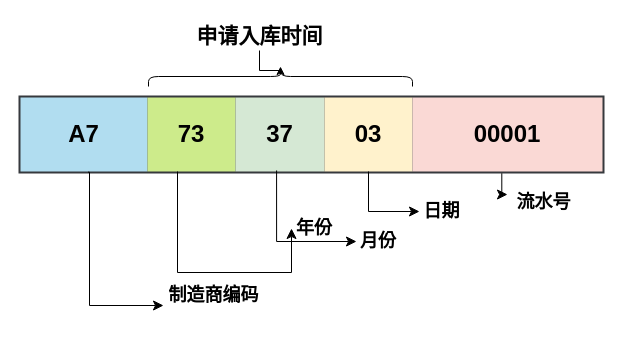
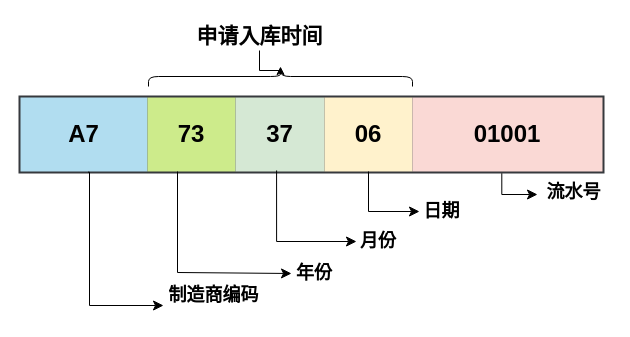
(369, 135) -> (369, 135)
(508, 135) -> (508, 135)
(543, 202) -> (573, 192)
(312, 229) -> (312, 274)
